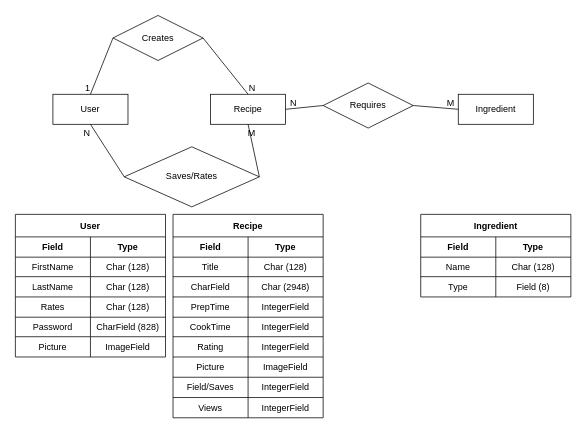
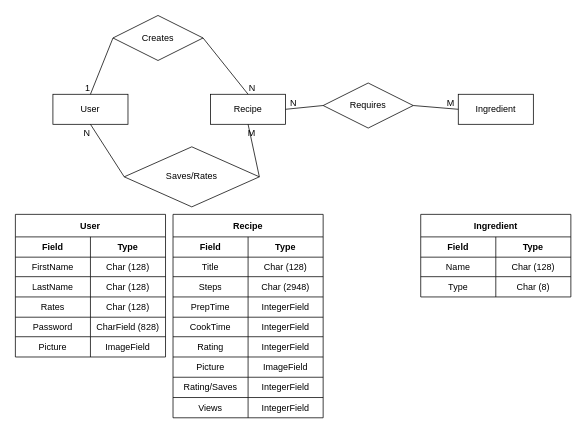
(210, 287) -> (210, 287)
(533, 287) -> (533, 287)
(210, 387) -> (210, 387)
